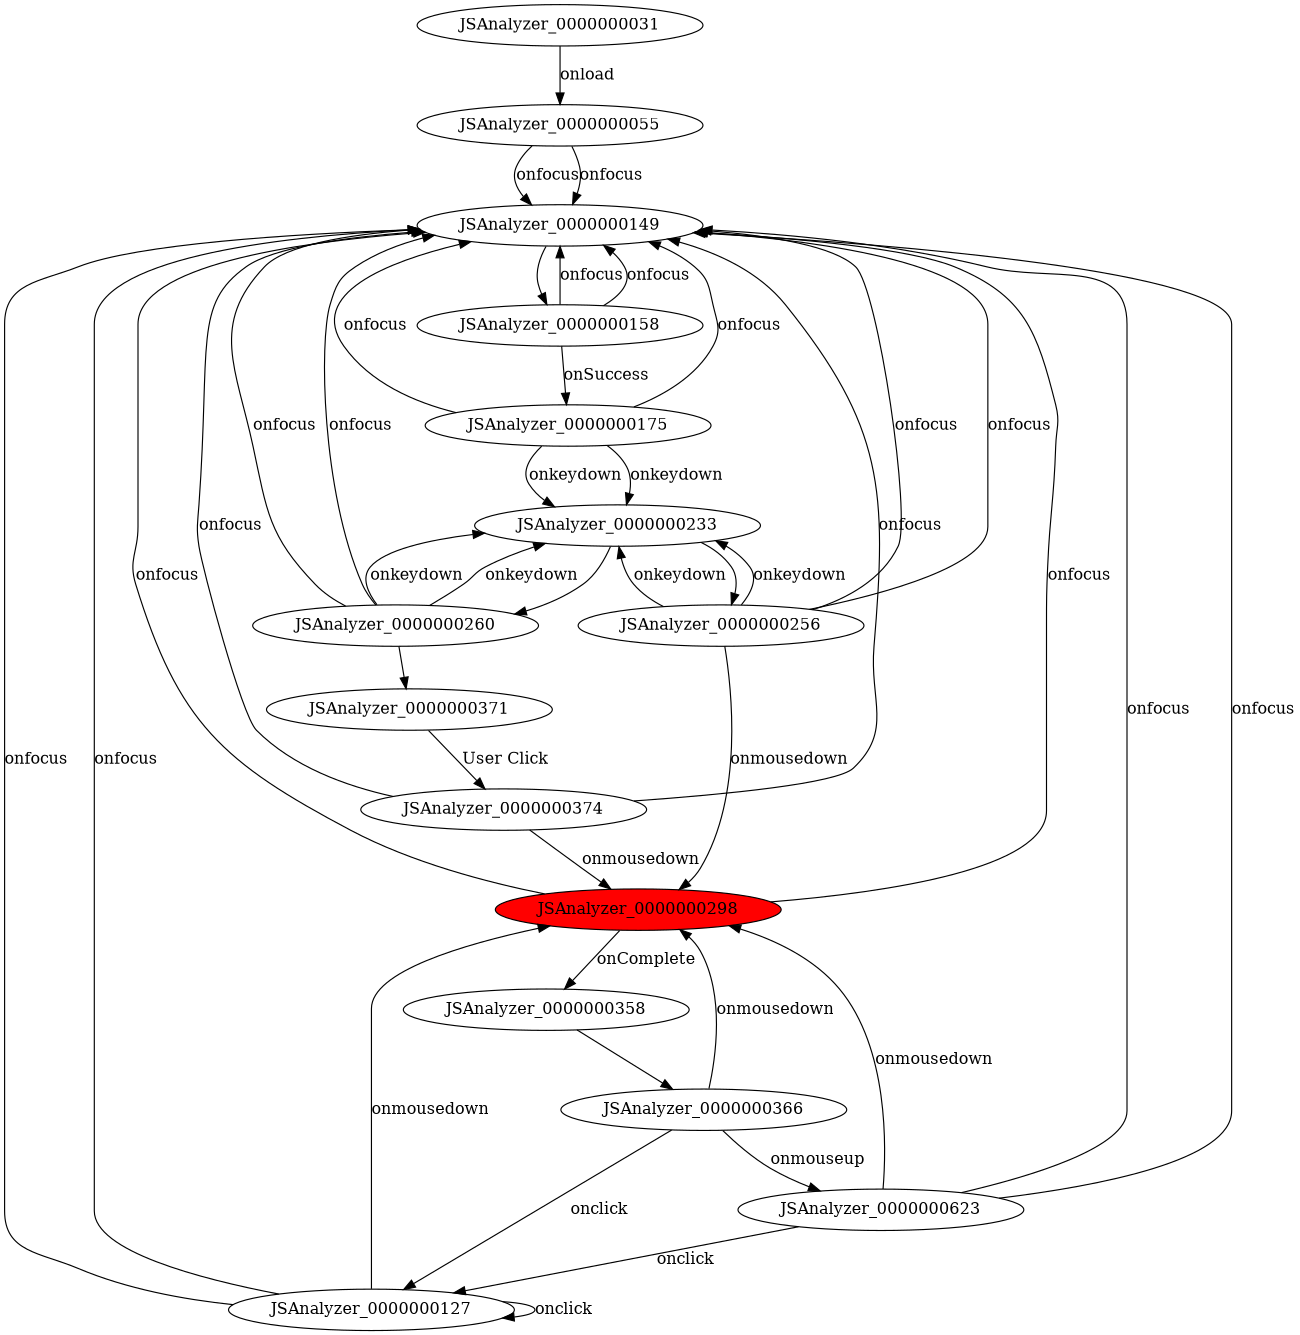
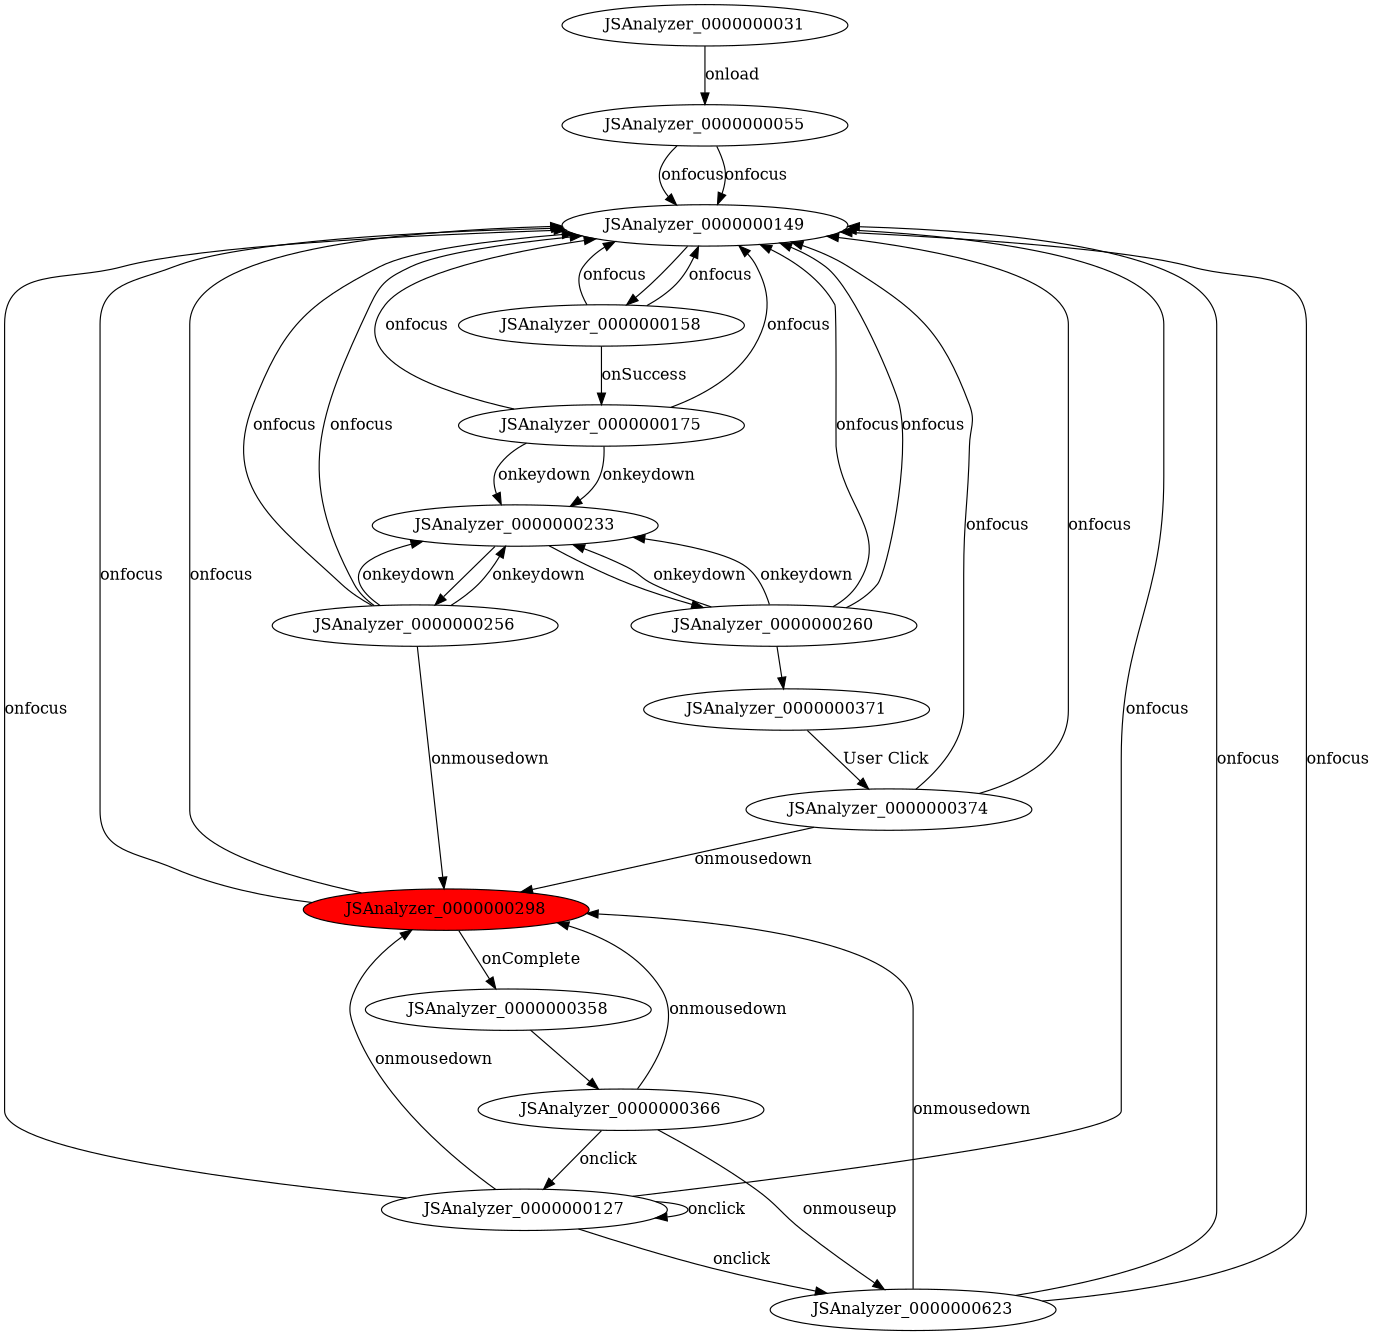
(632, 1259) -> (696, 1264)
